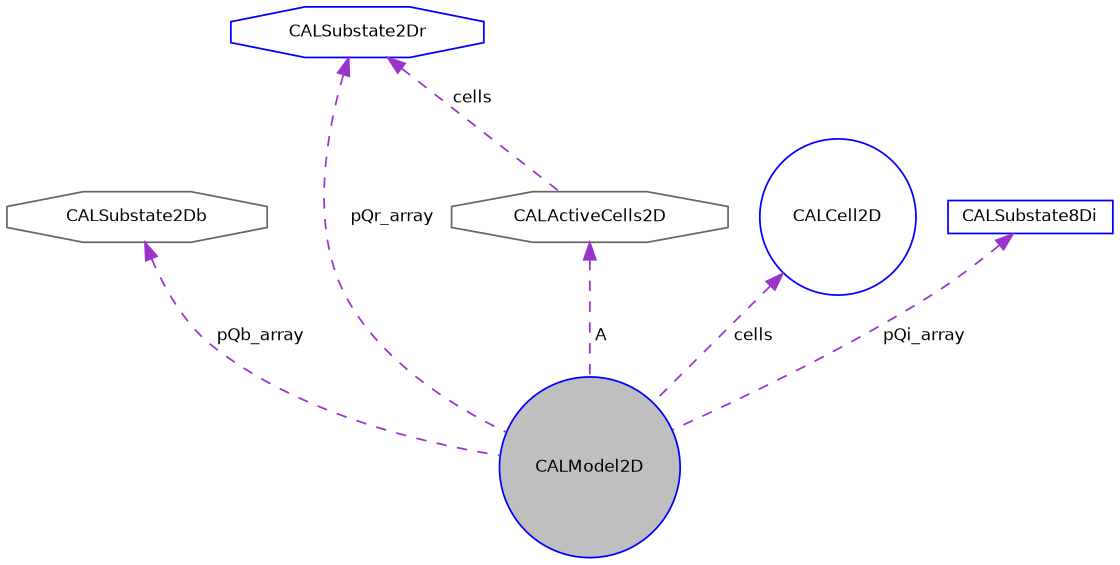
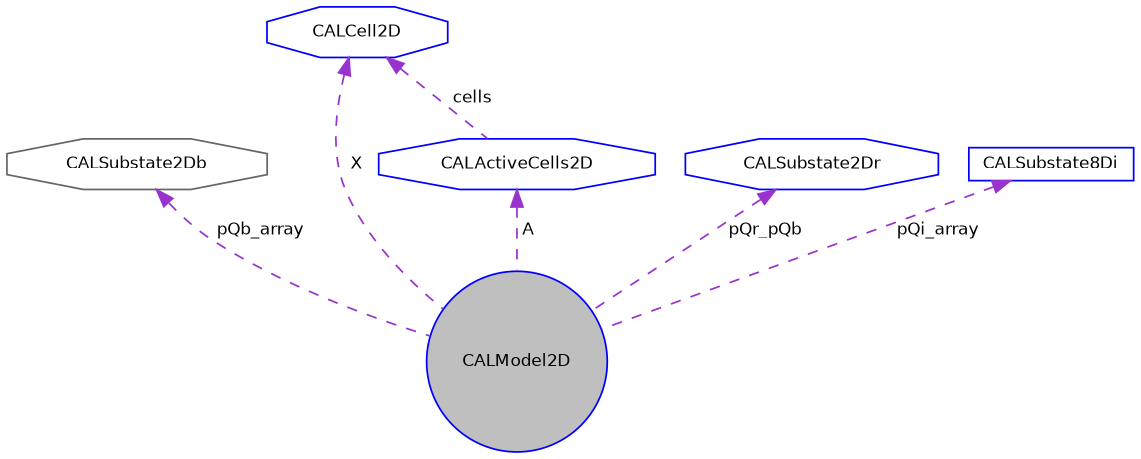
(481, 130) -> (444, 104)
(390, 217) -> (763, 230)
(590, 217) -> (517, 164)
(838, 217) -> (357, 32)
(751, 336) -> (354, 164)
